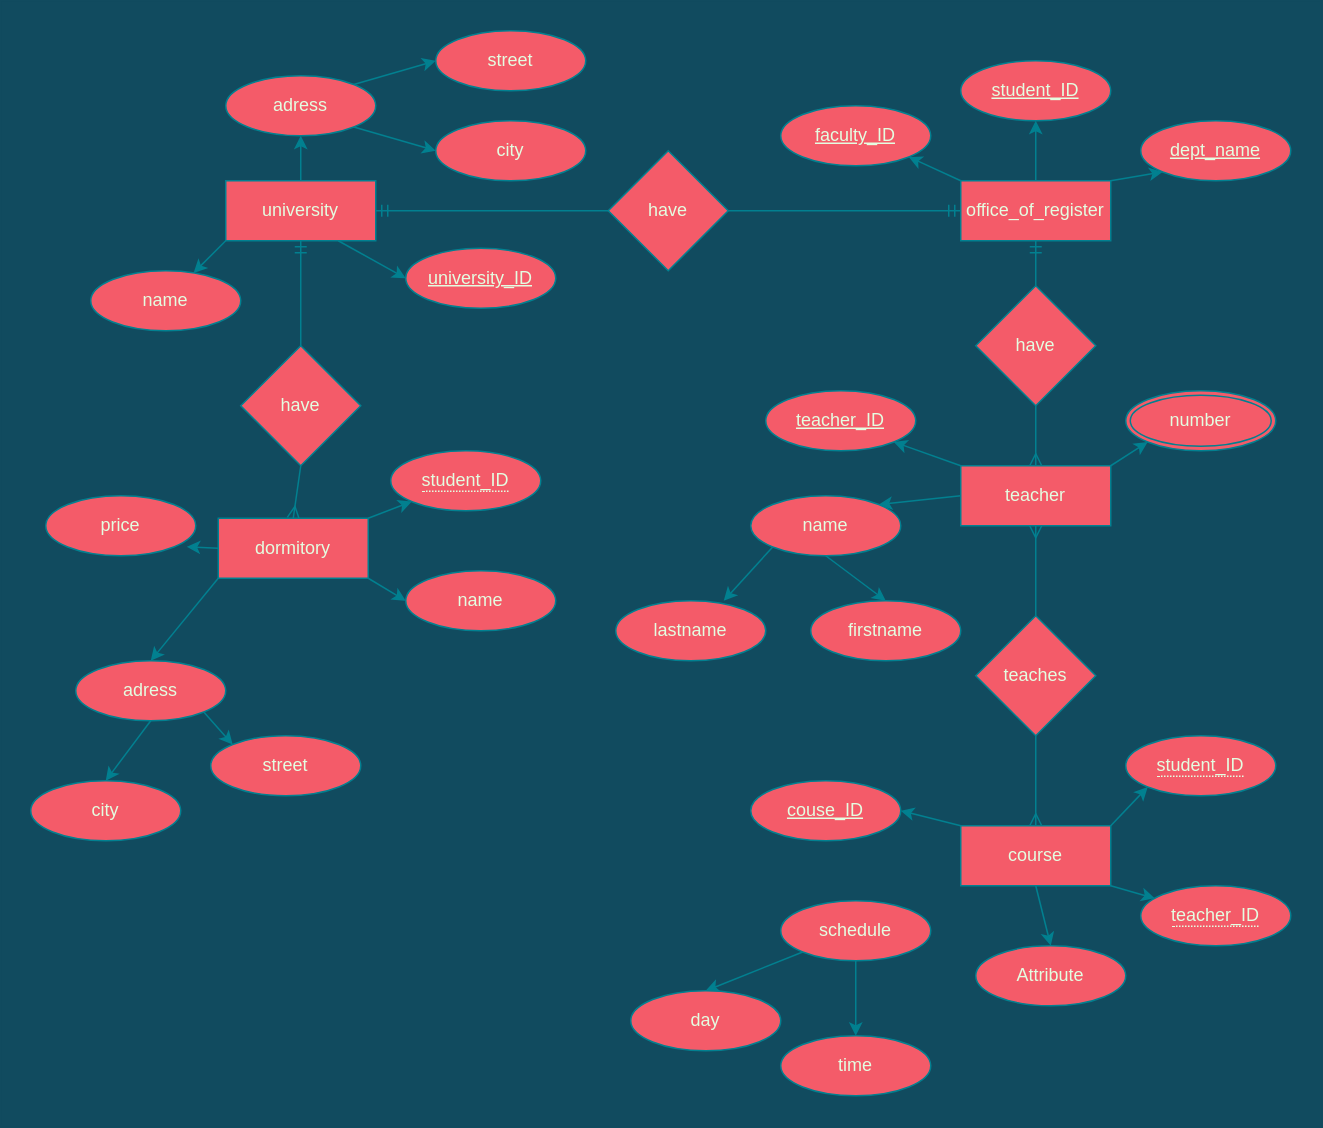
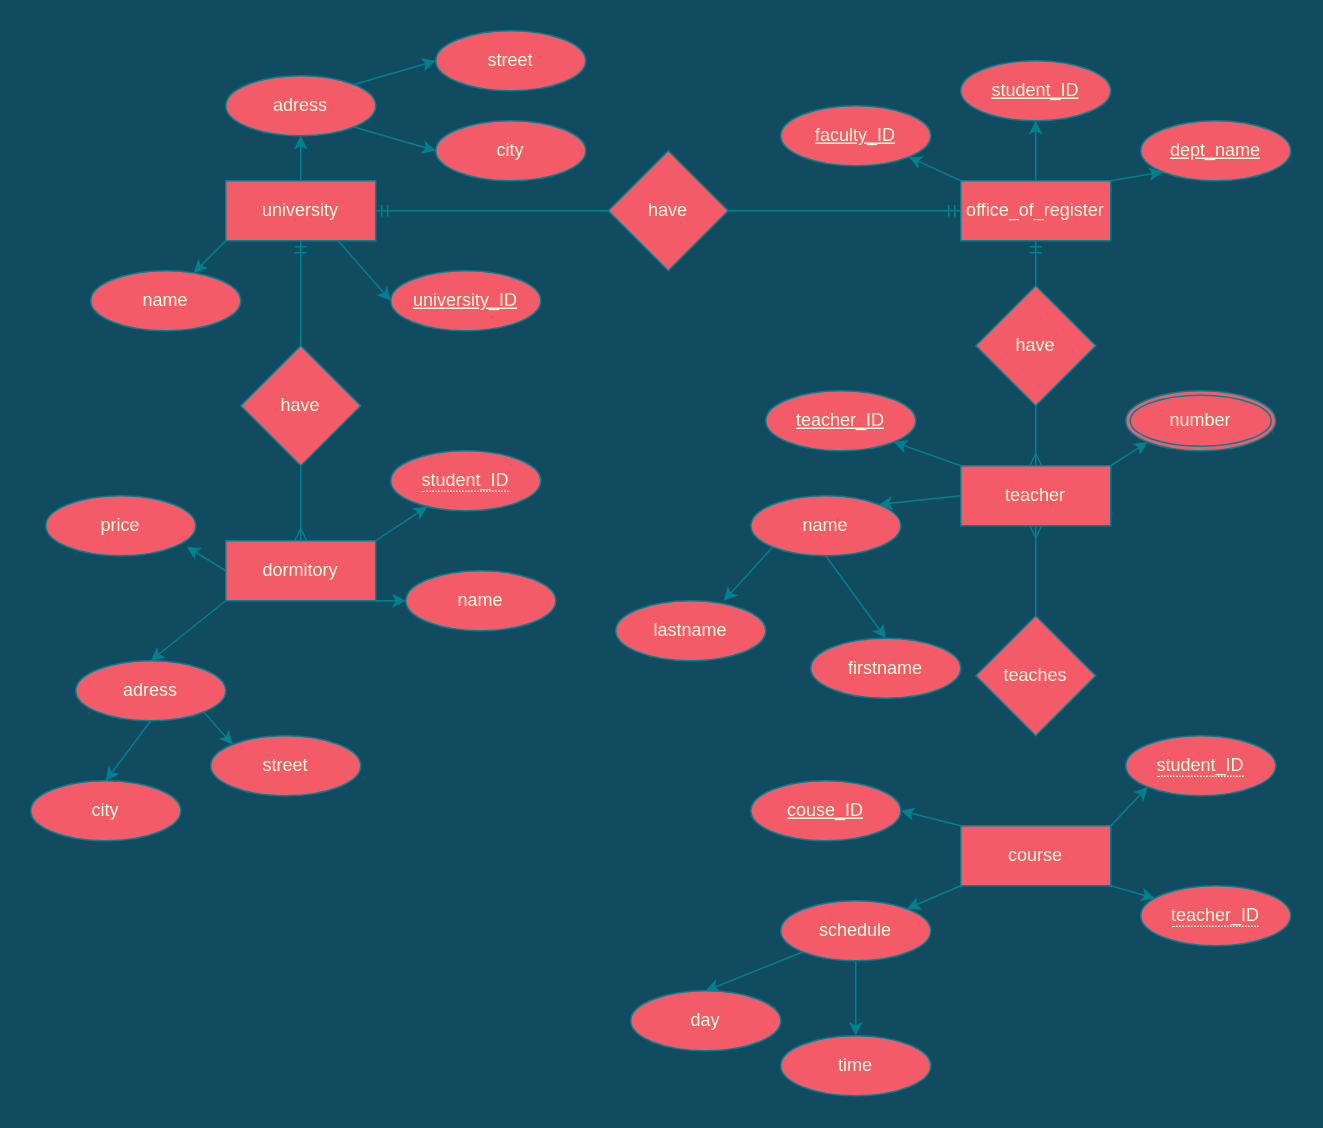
(481, 278) -> (466, 301)
(293, 548) -> (301, 571)
(886, 631) -> (886, 668)
(1036, 781) -> none
none -> (939, 895)
(1042, 911) -> none
(1051, 976) -> none
